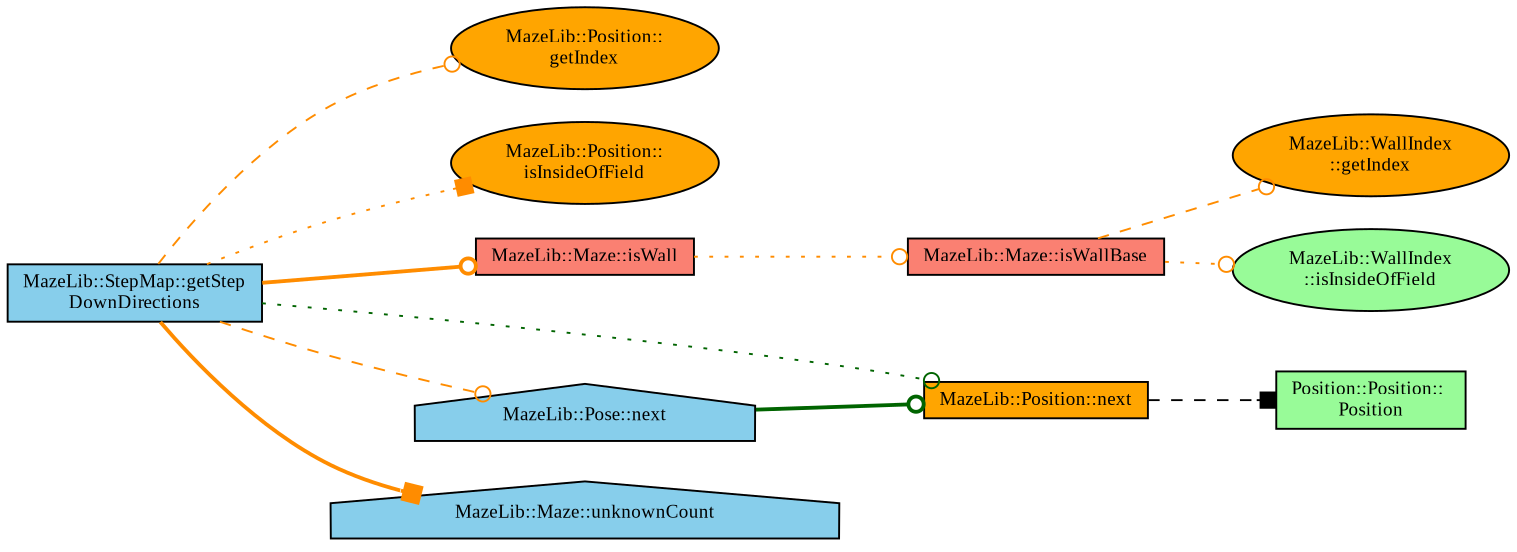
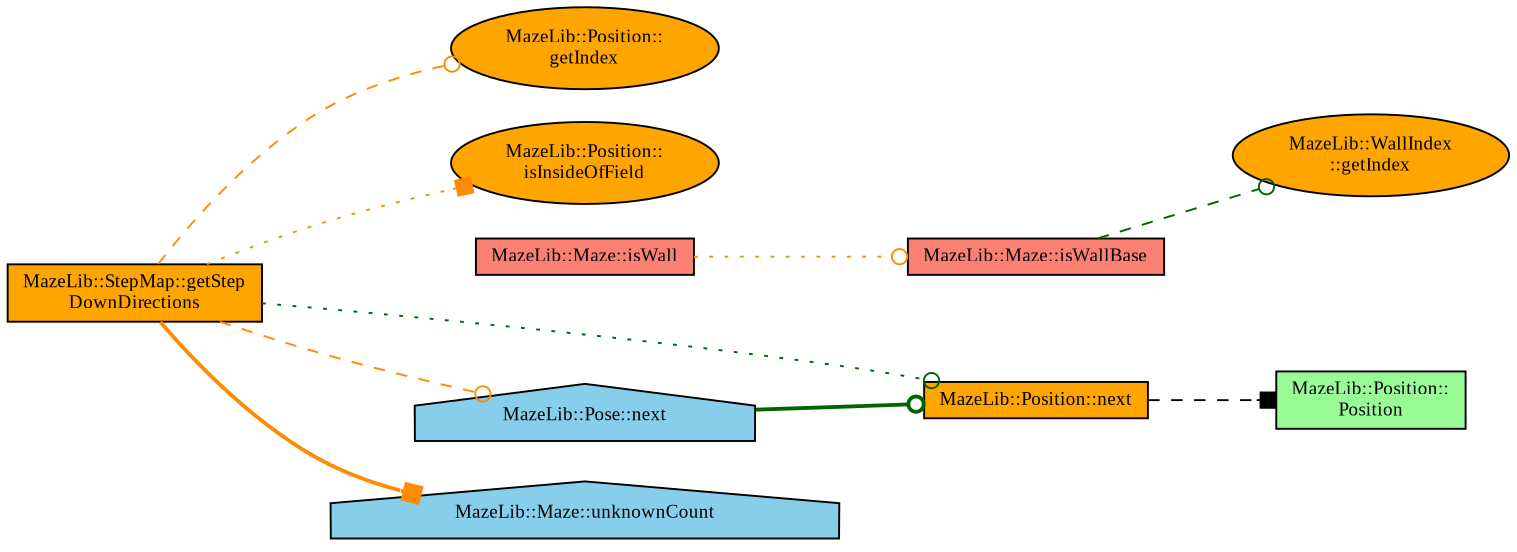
(1178, 214) -> (1178, 214)
(1371, 270) -> none
(361, 275) -> none
(135, 293) -> (135, 293)
(1371, 400) -> (1371, 400)
